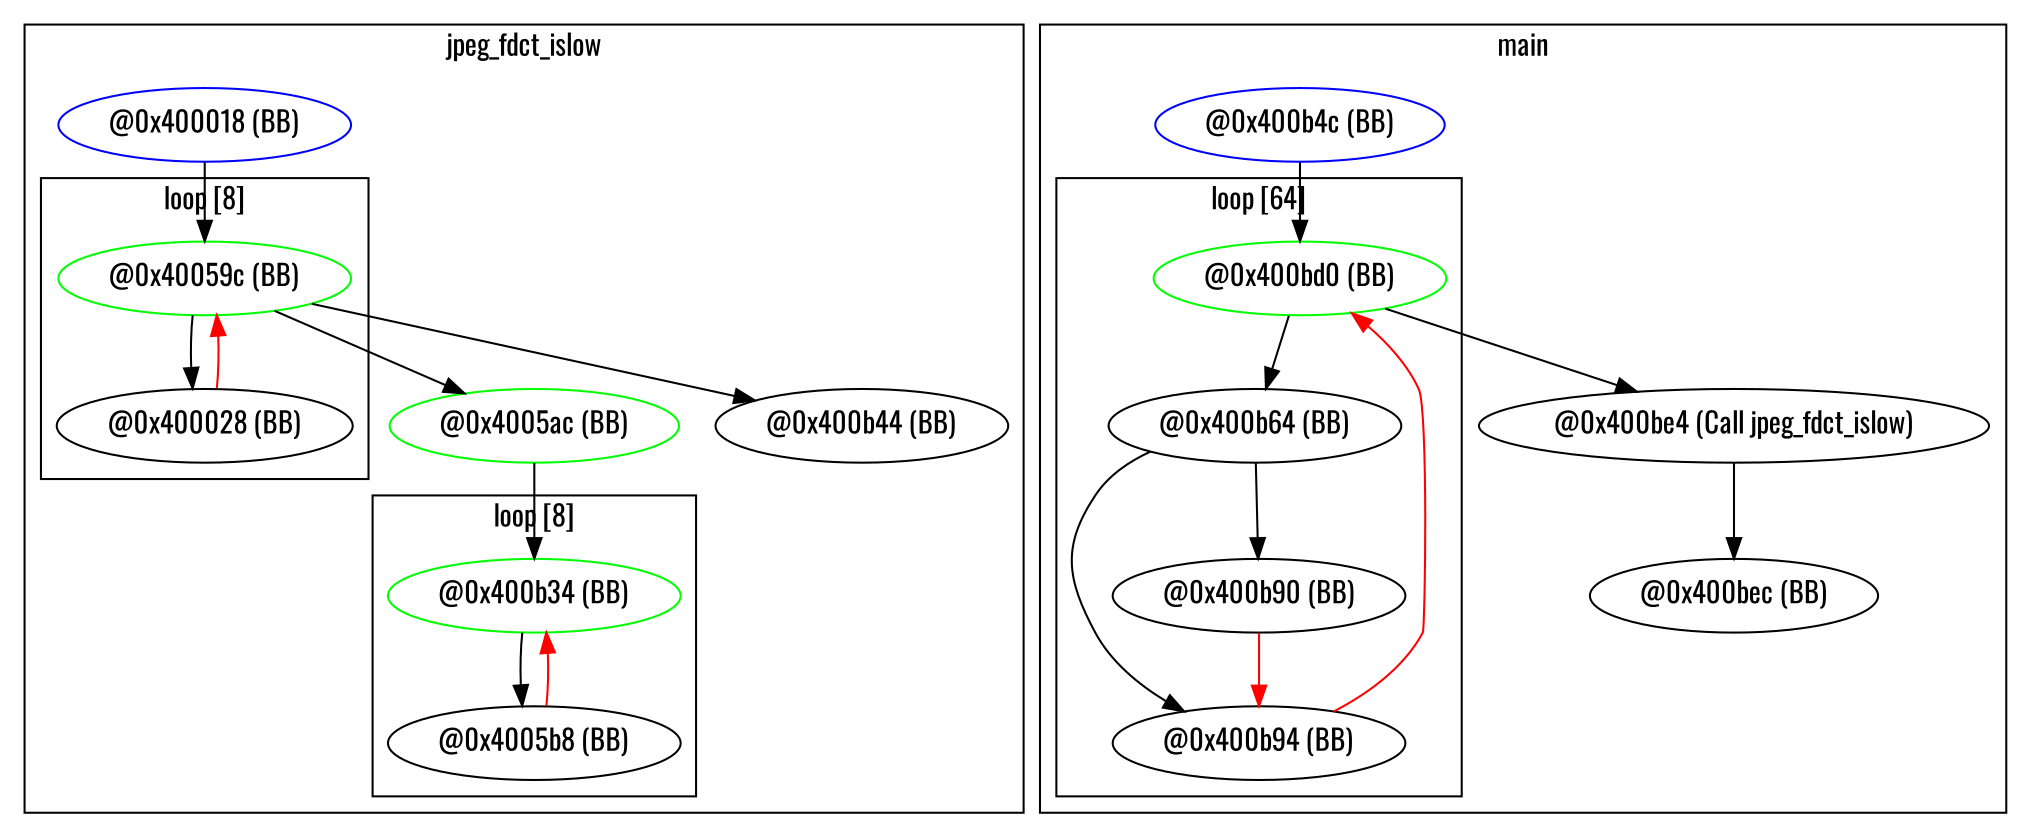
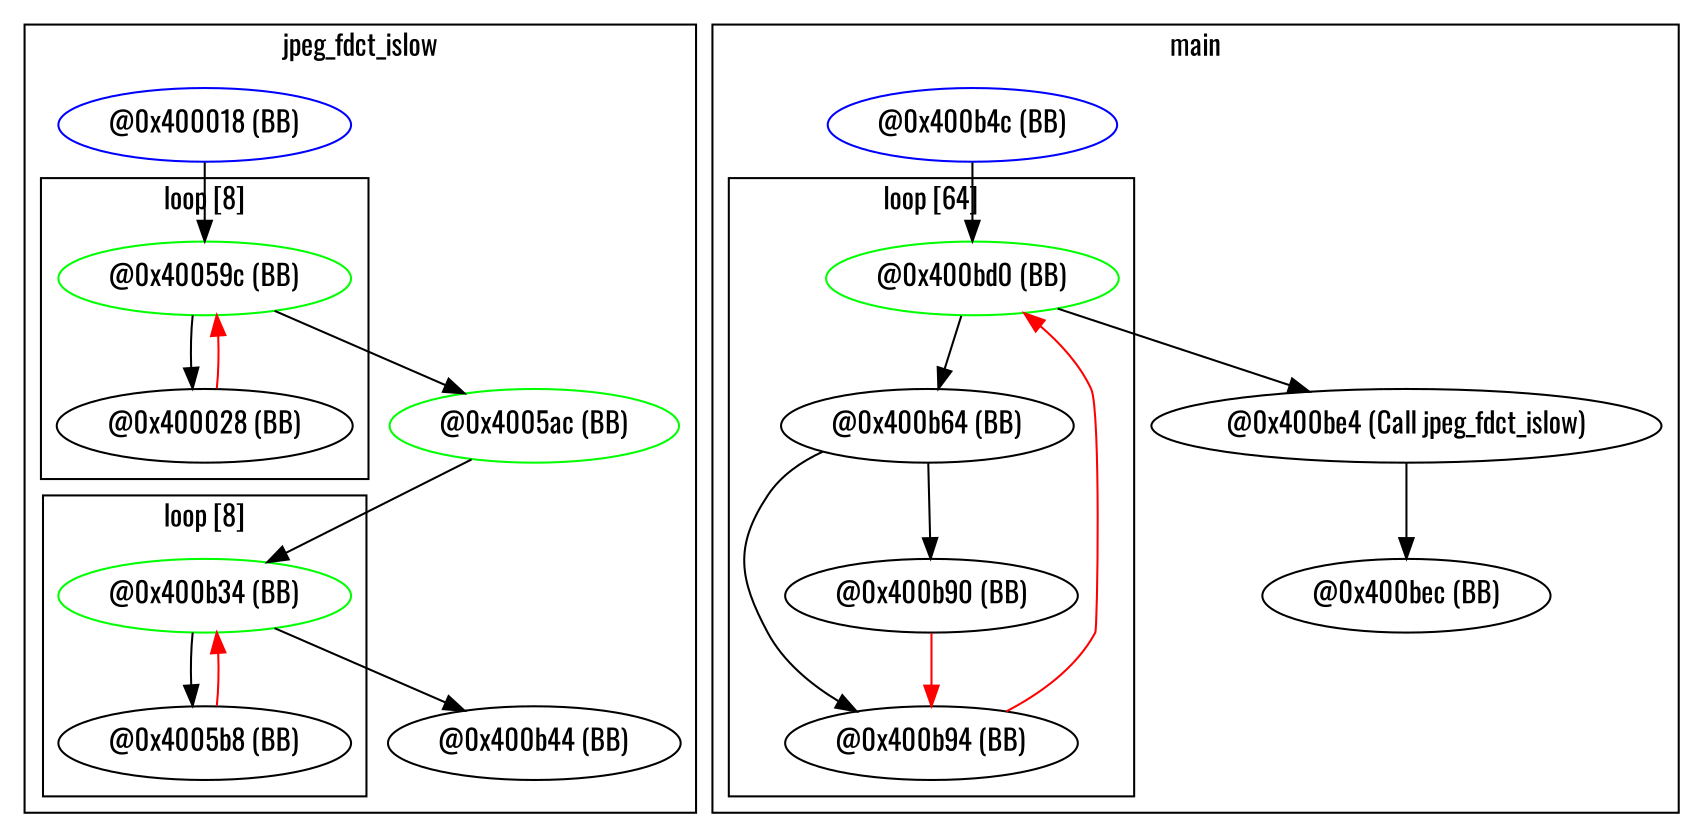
(523, 350) -> (351, 662)
